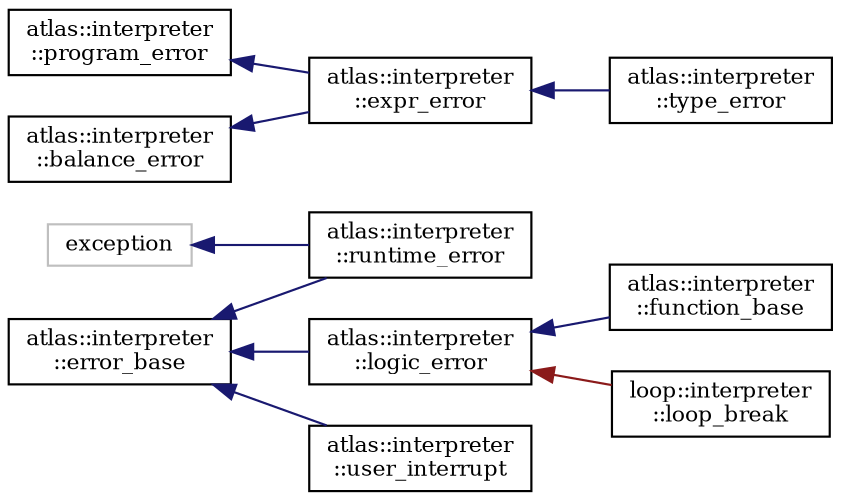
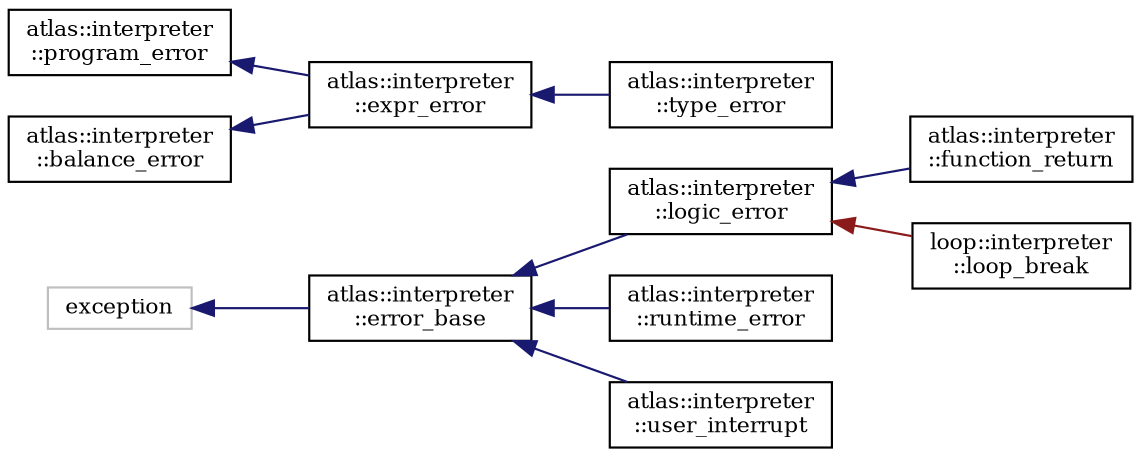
(262, 245) -> (262, 308)
(721, 297) -> (1021, 149)
